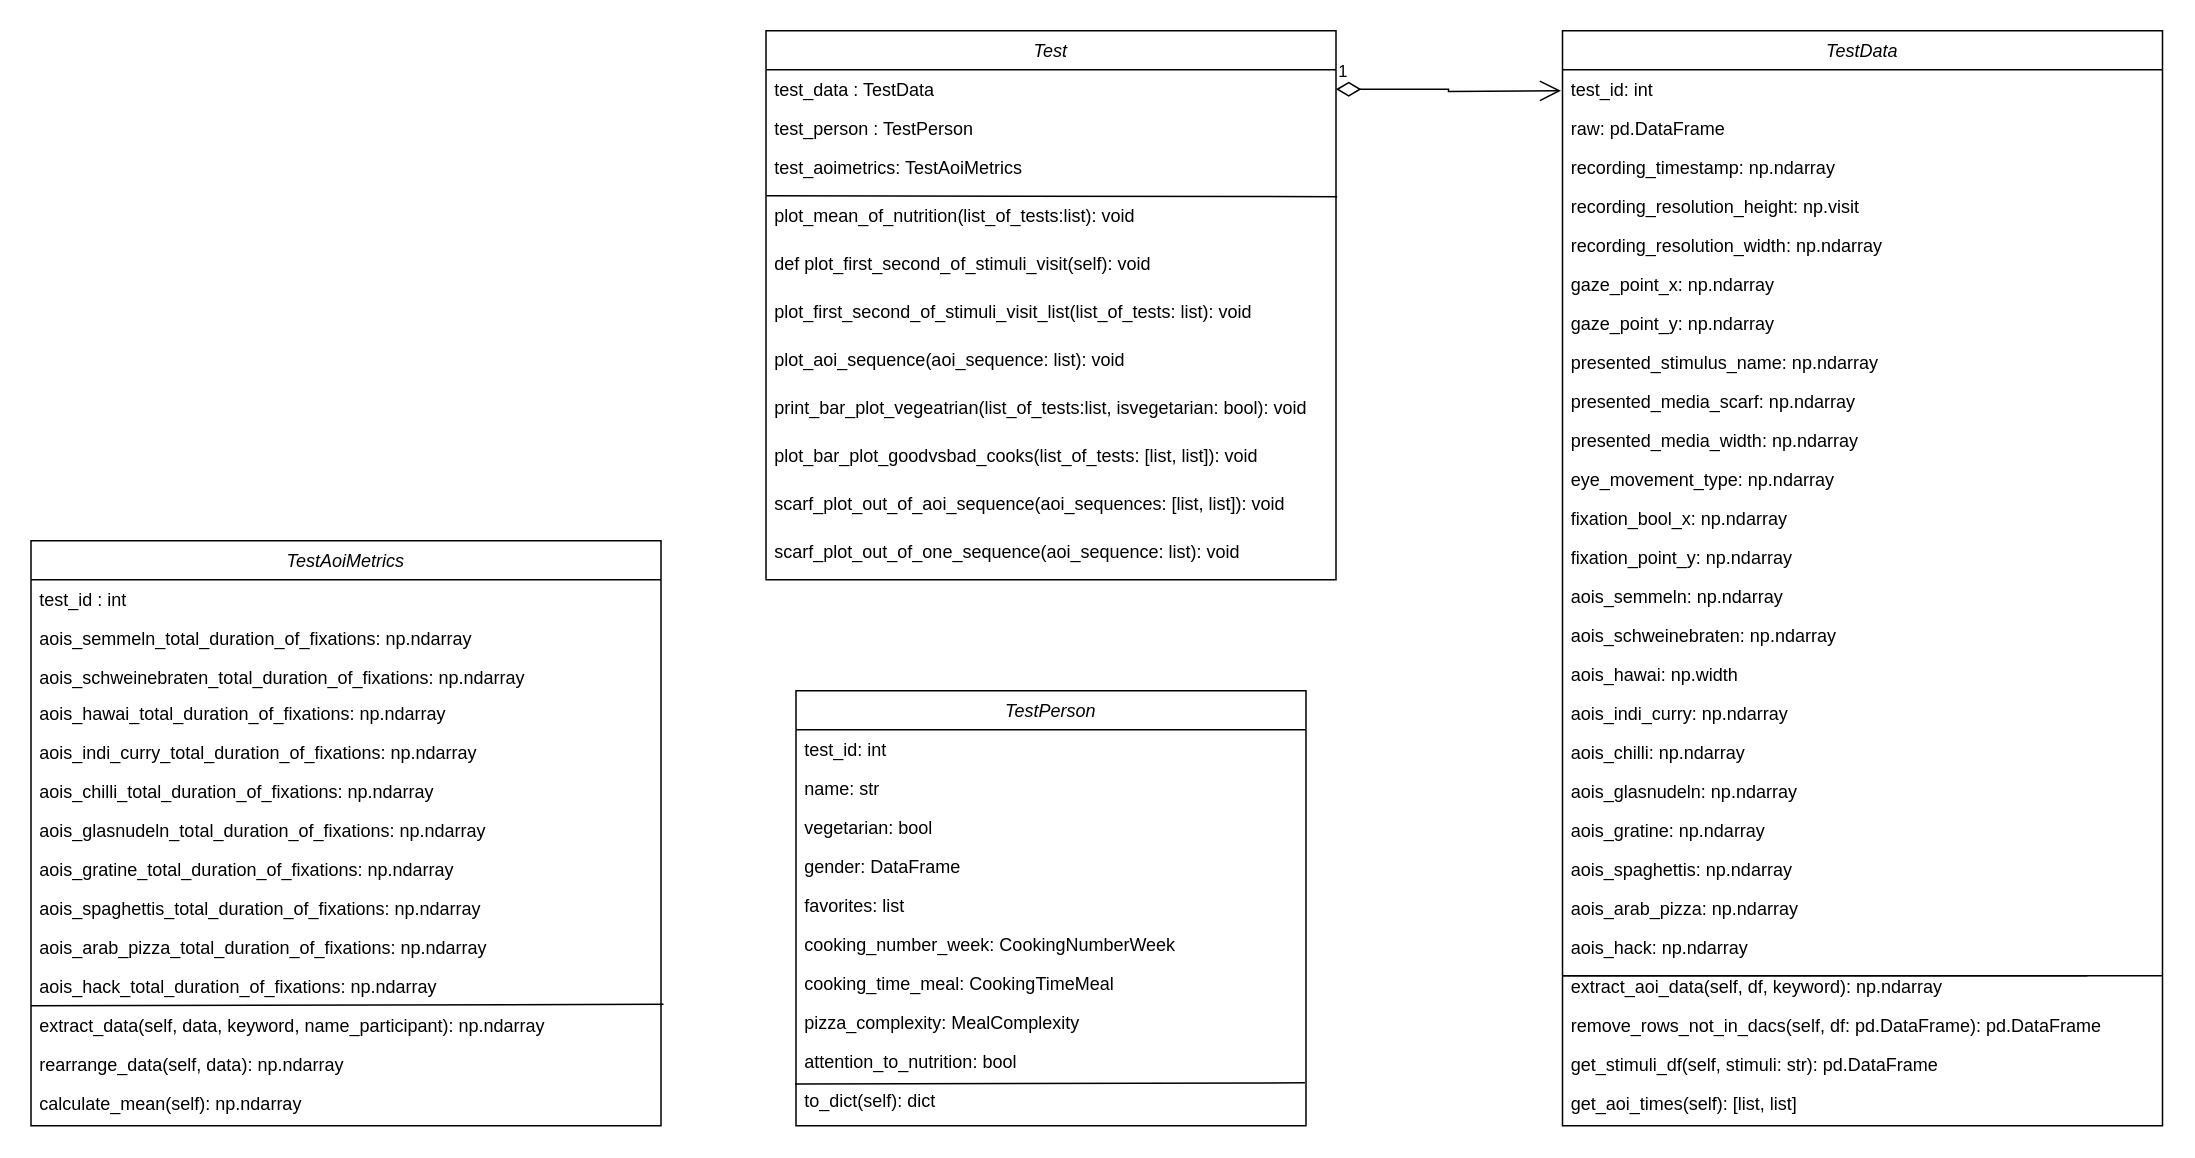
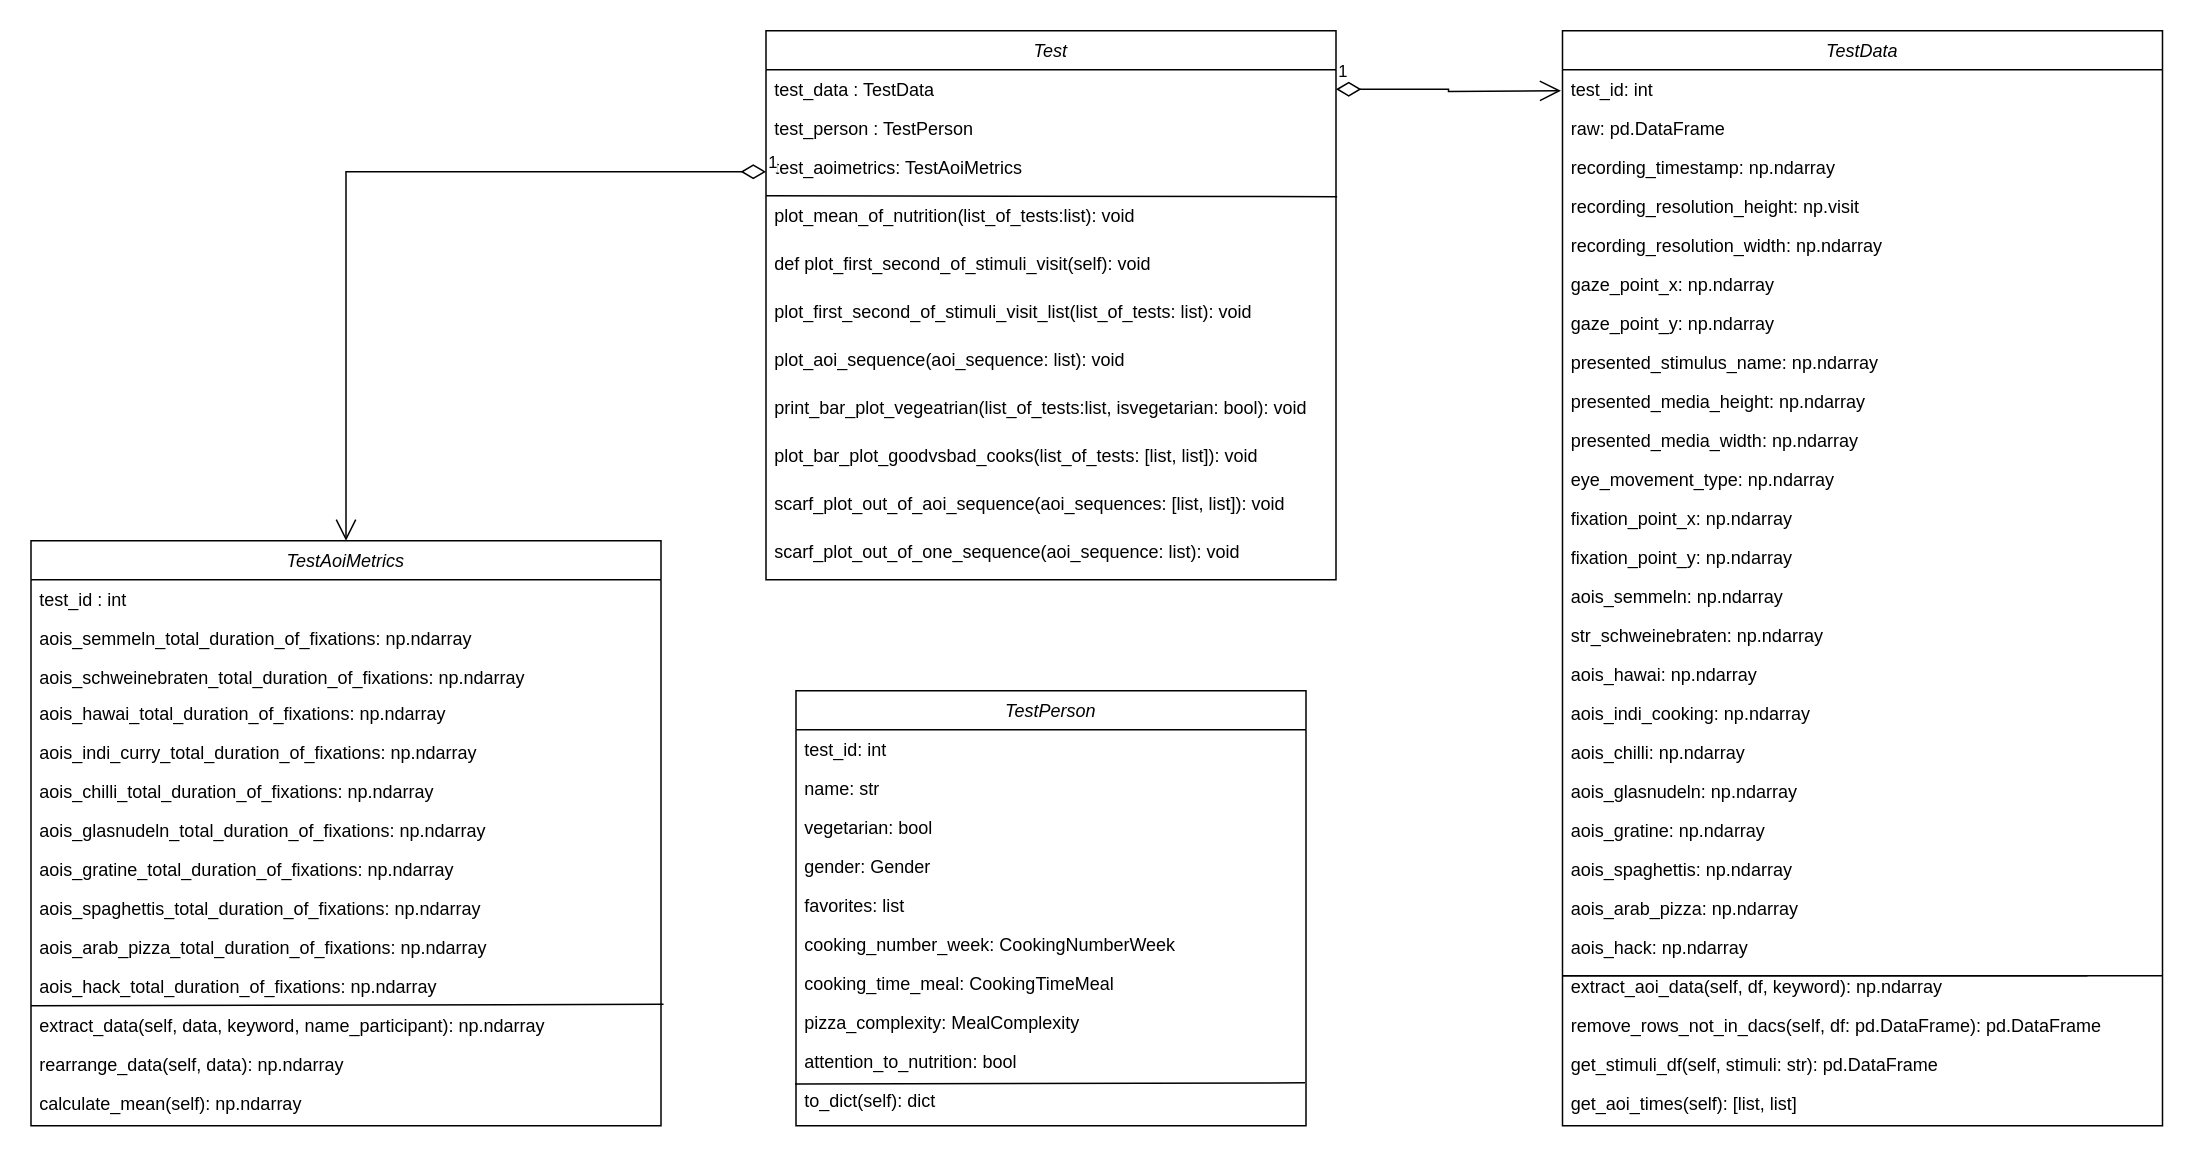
none -> (362, 172)
(1727, 402) -> (1730, 402)
(1693, 519) -> (1698, 519)
(1715, 636) -> (1712, 636)
(1657, 675) -> (1670, 675)
(1693, 714) -> (1700, 714)
(885, 867) -> (870, 867)
